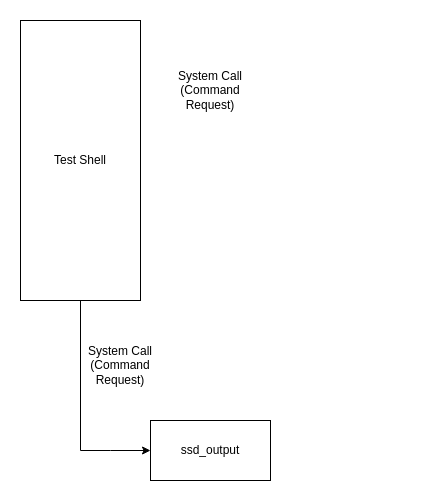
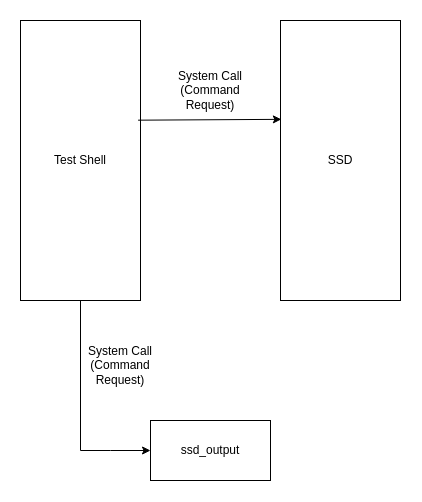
none -> (207, 120)
none -> (341, 161)
